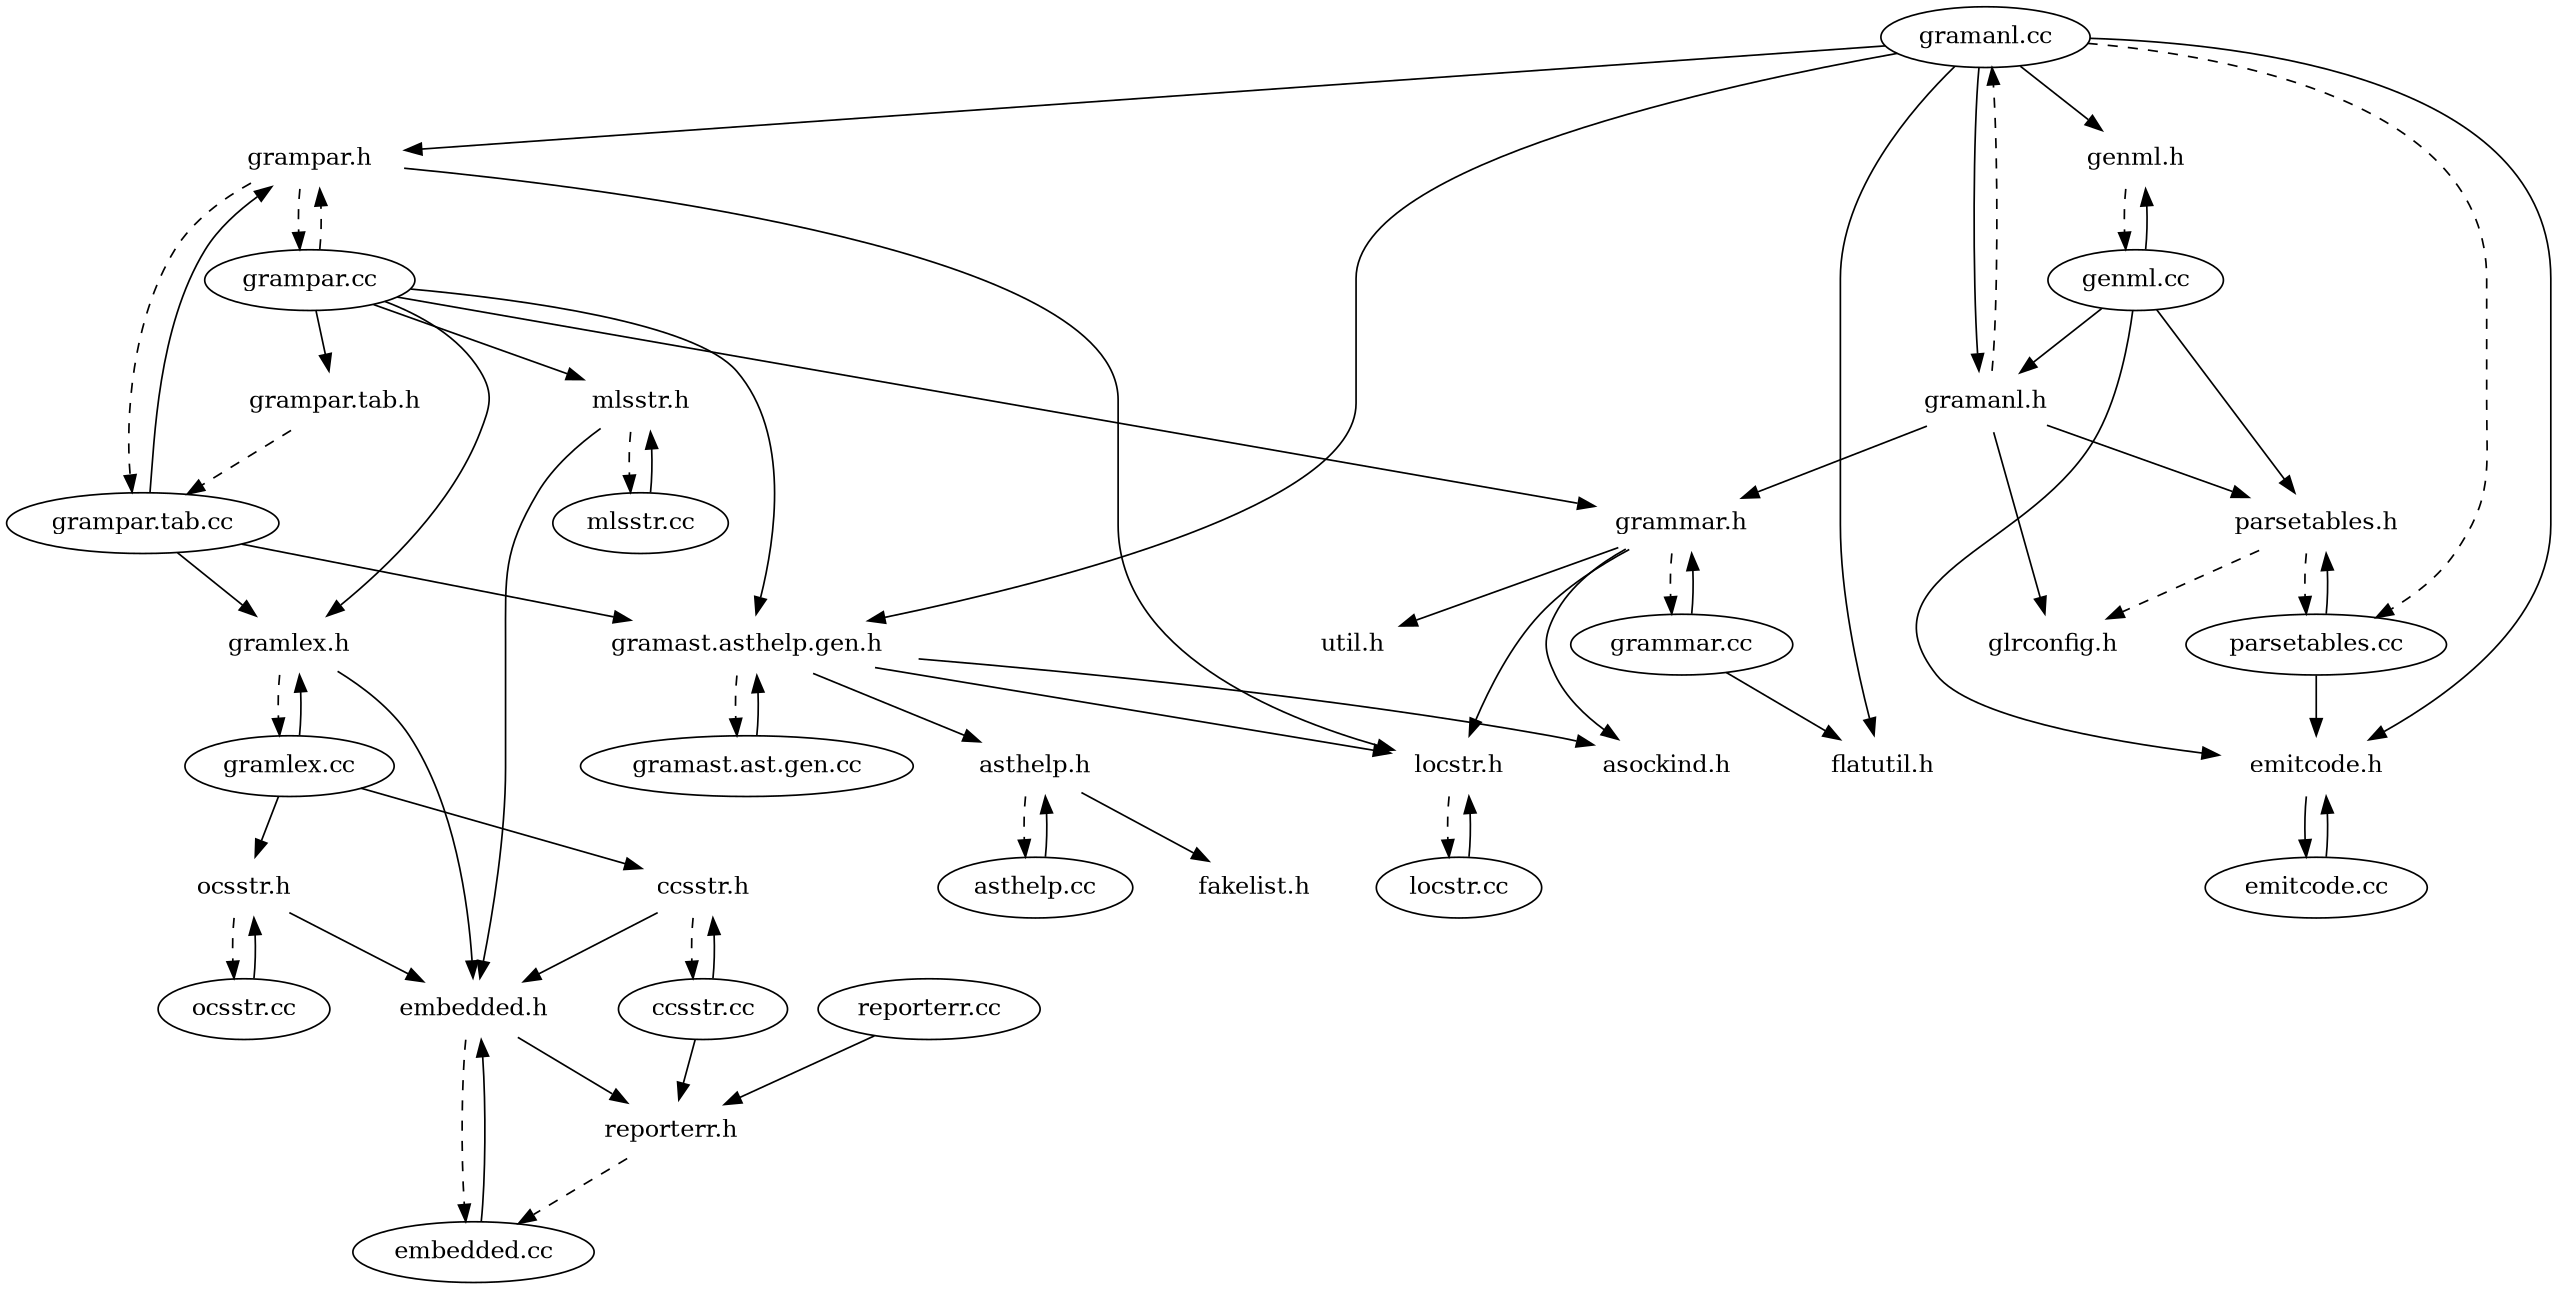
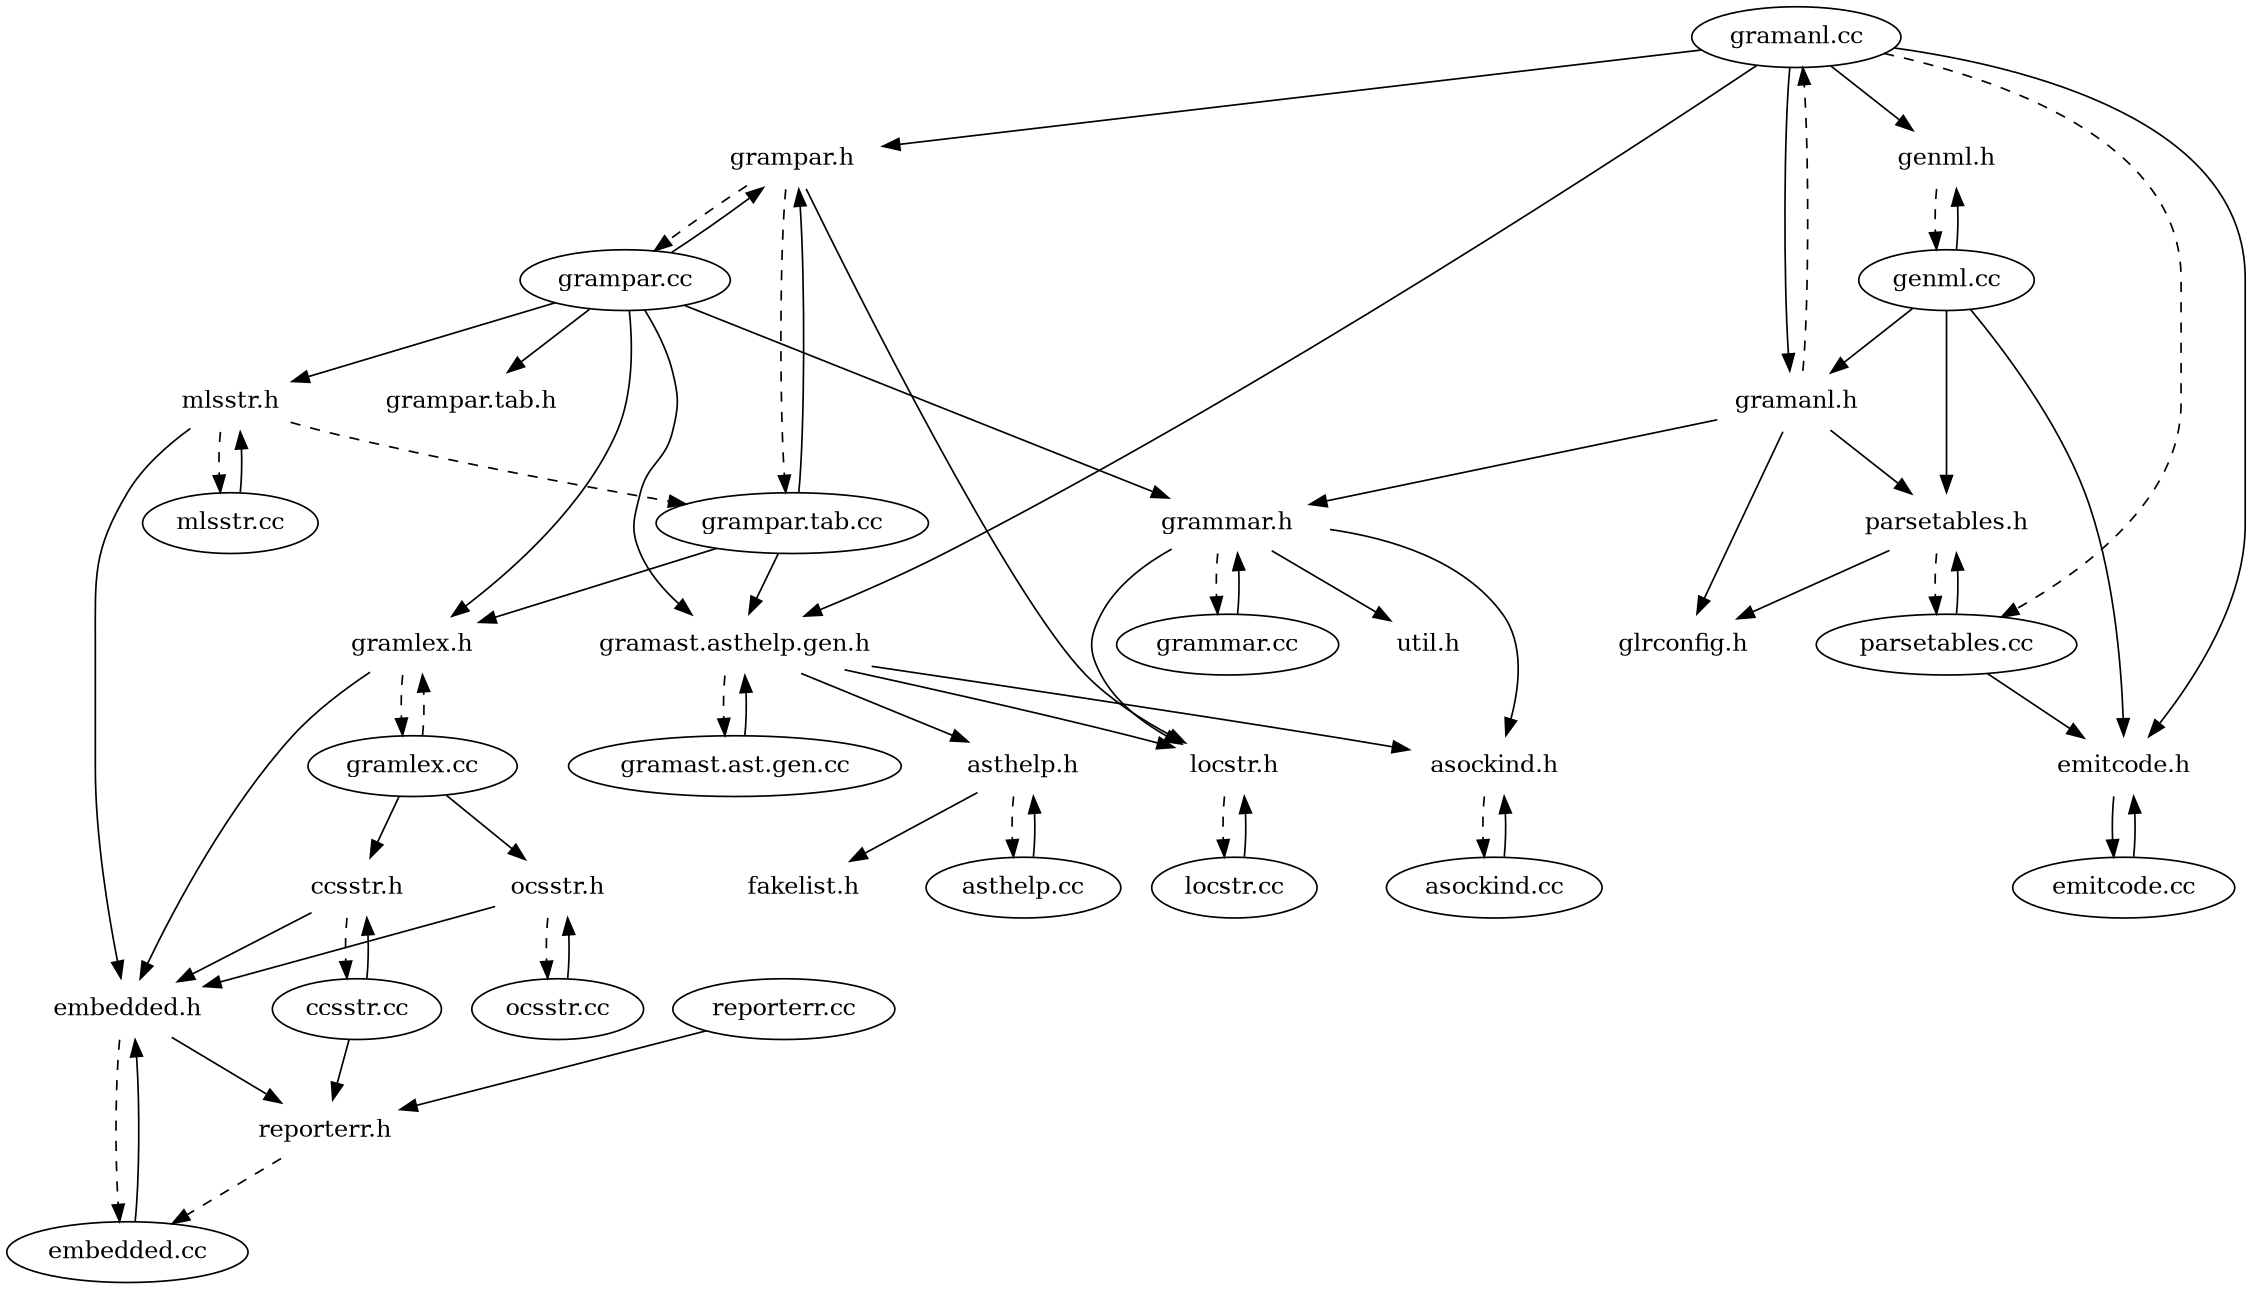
(321, 228) -> (711, 226)
(246, 458) -> (479, 466)
(2191, 581) -> (1821, 581)
(301, 714) -> (424, 714)
(1883, 766) -> none
none -> (1494, 888)
